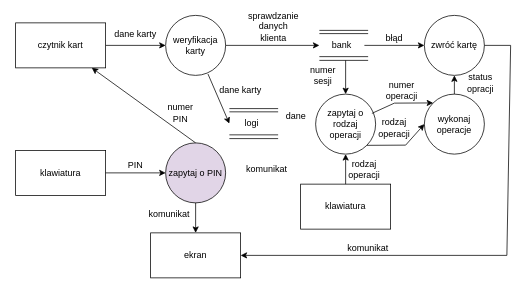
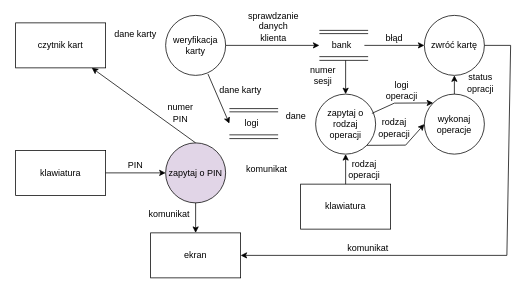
(132, 45) -> none
(402, 90) -> (402, 90)
